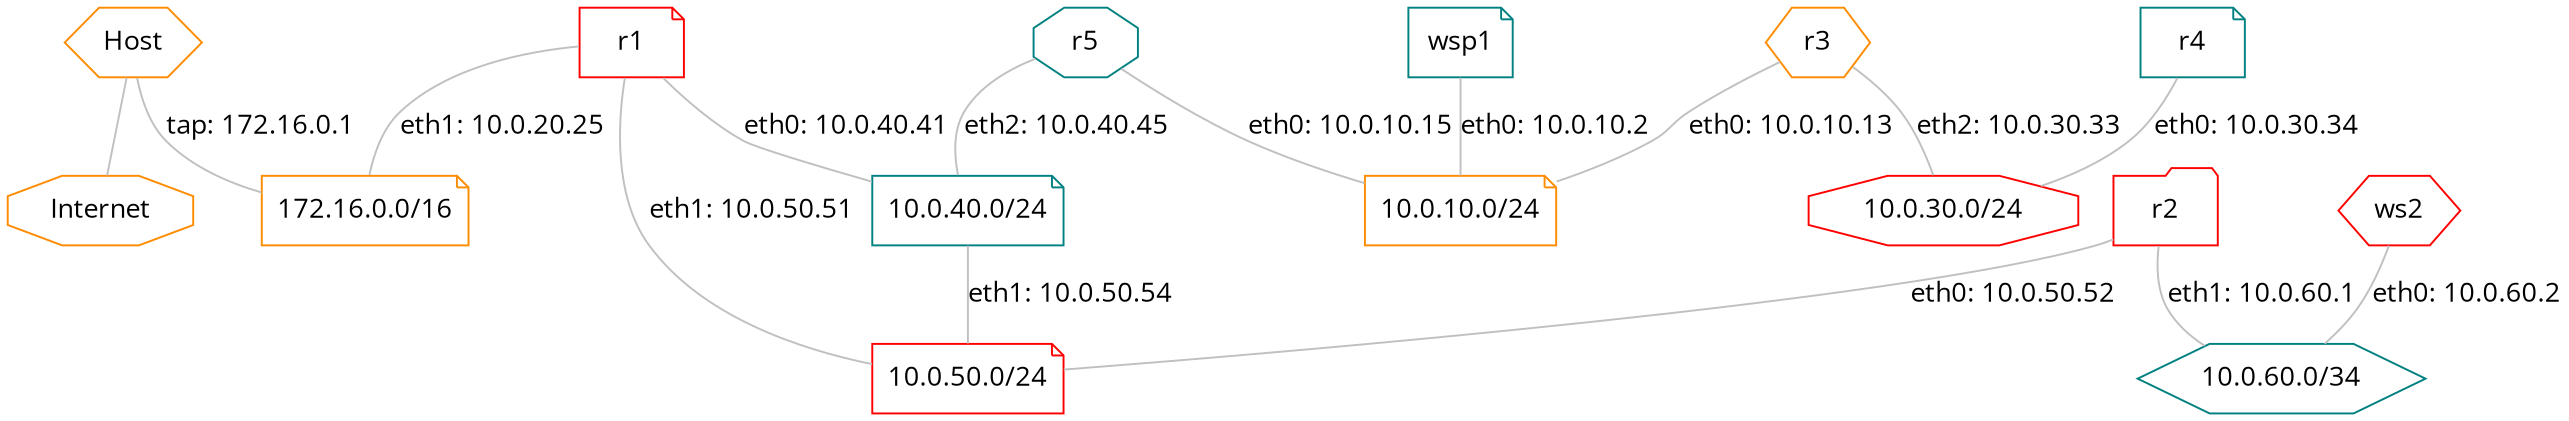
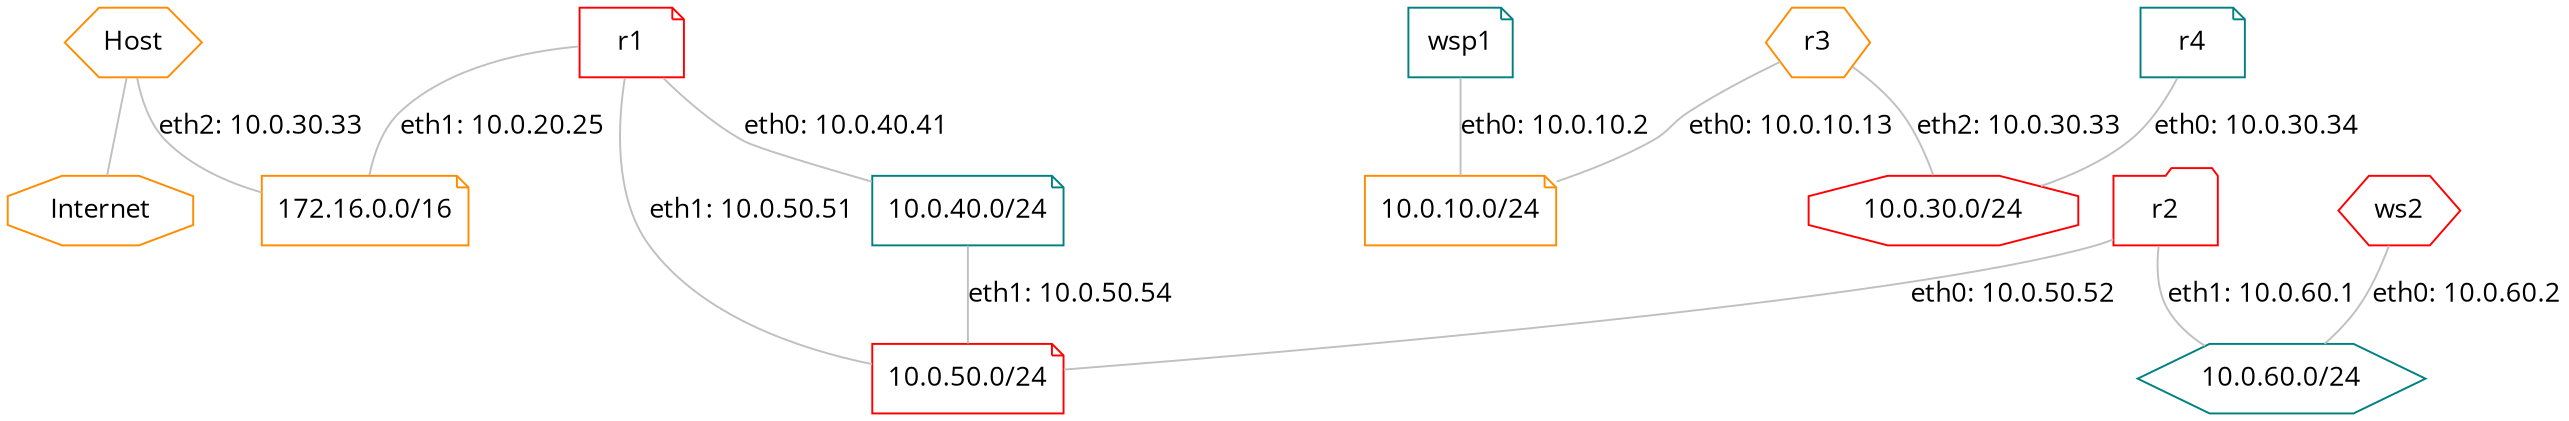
(1086, 43) -> none
(261, 127) -> (261, 127)
(2282, 379) -> (2282, 379)
